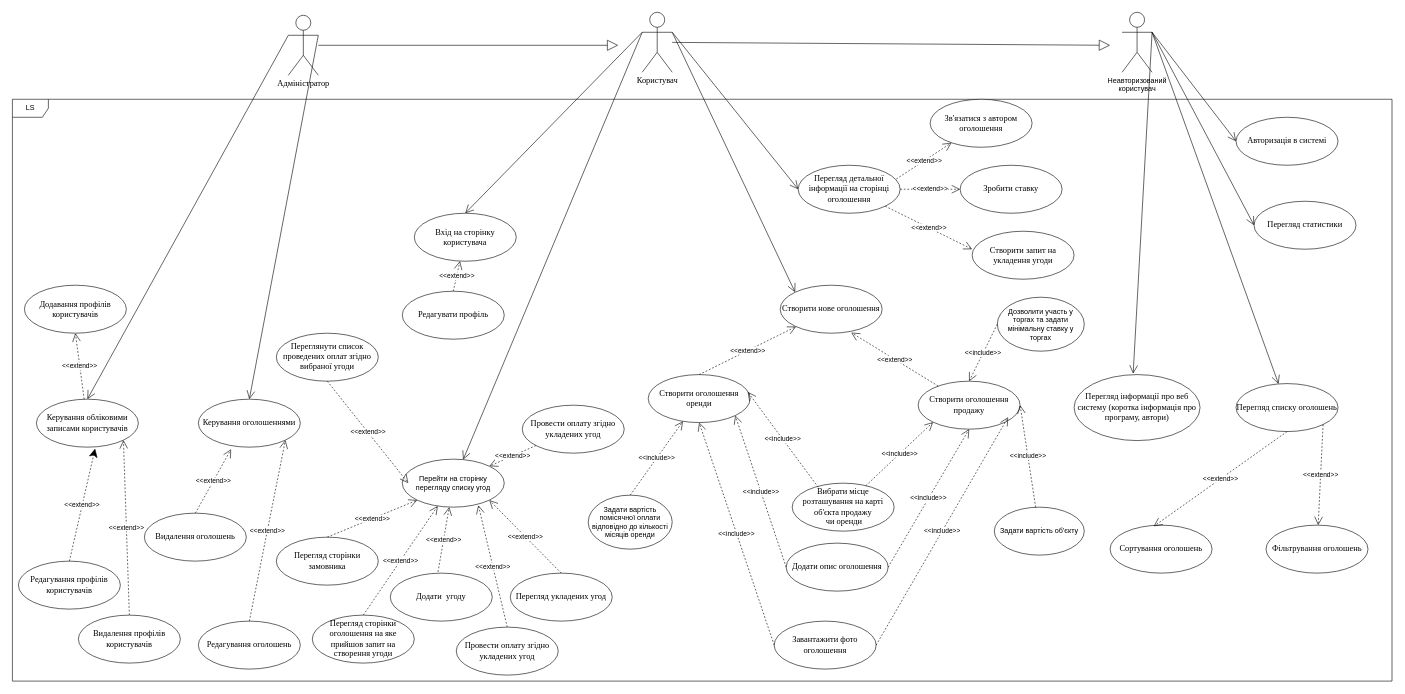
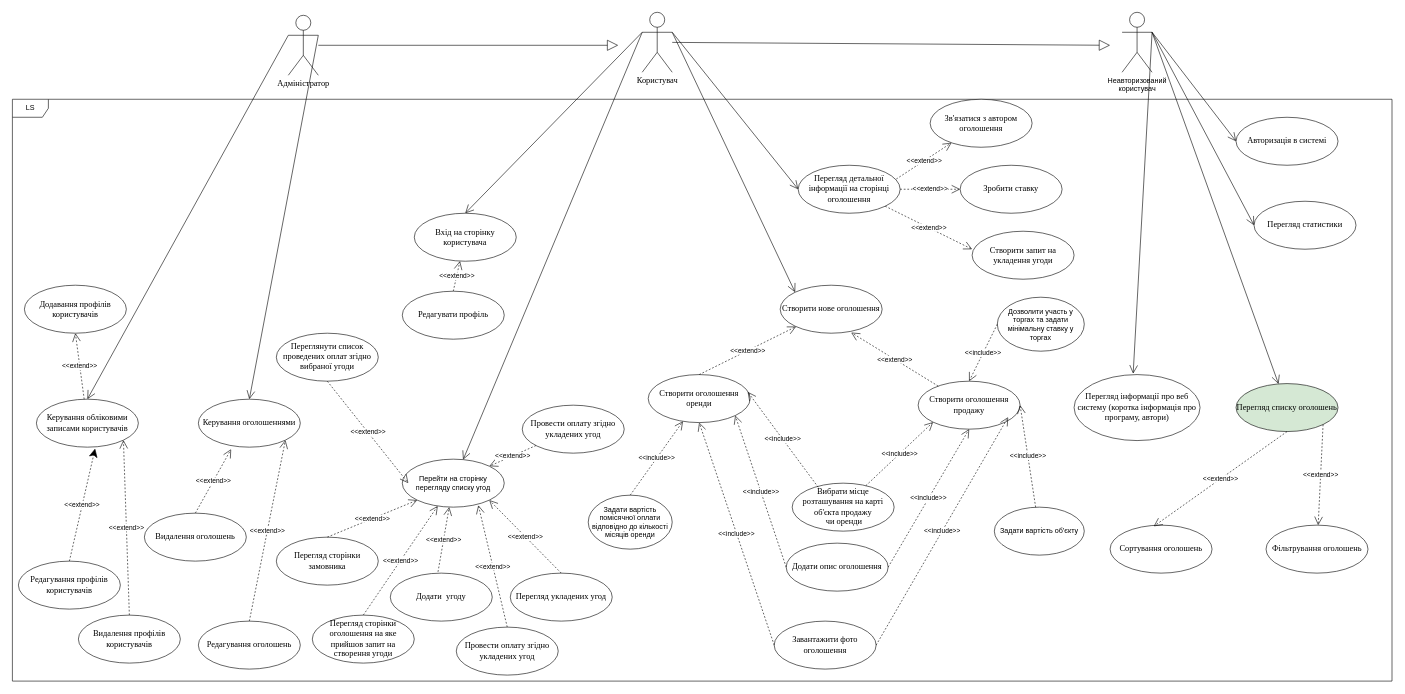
(1287, 408) -> (1287, 408)
